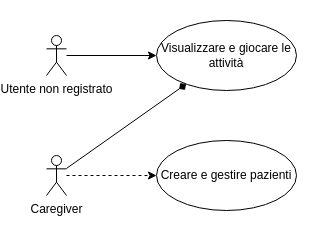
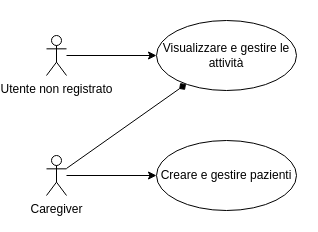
(227, 56) -> (227, 56)
(109, 176) -> (109, 176)
